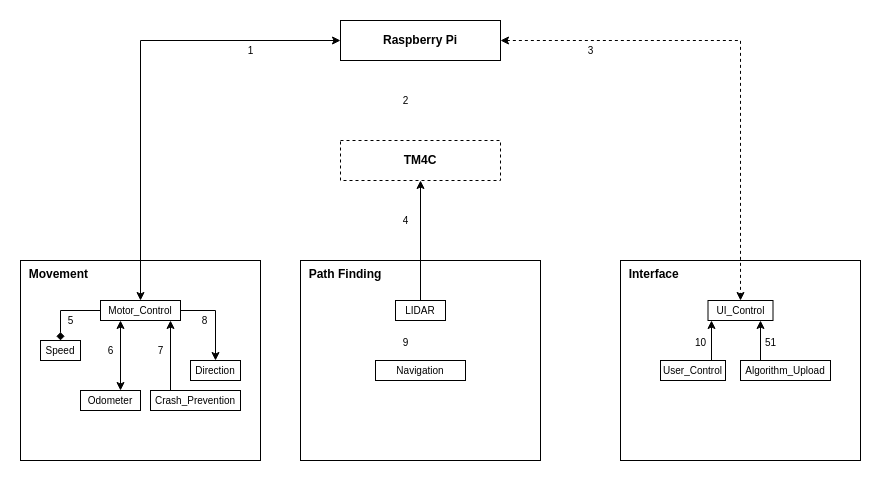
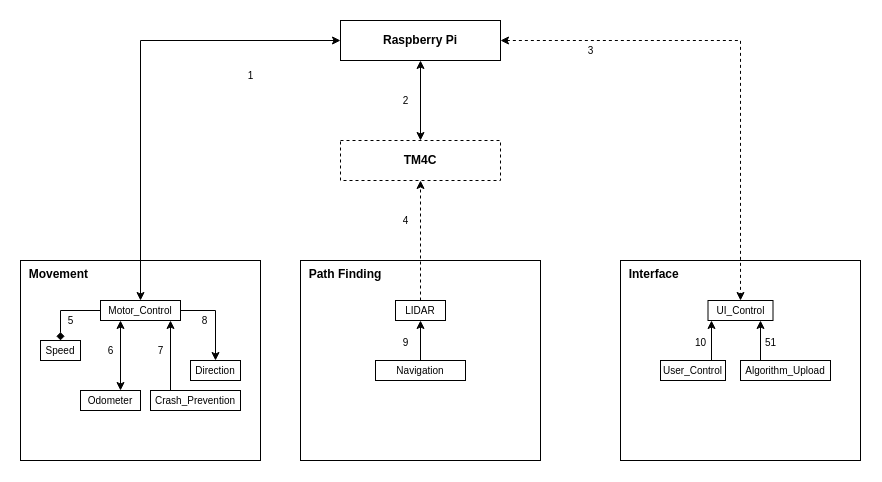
(251, 51) -> (251, 76)
none -> (421, 101)
(421, 243) -> (421, 243)
none -> (421, 344)
